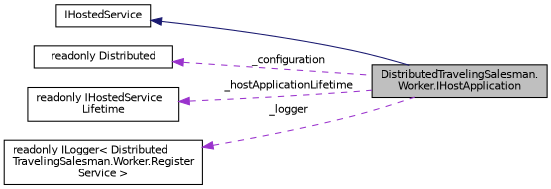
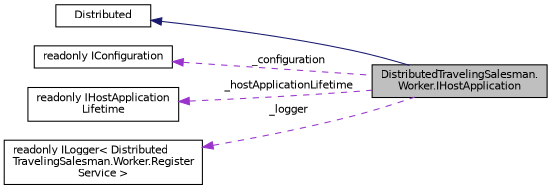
(103, 16) -> (103, 16)
(103, 57) -> (103, 57)
(103, 104) -> (103, 104)
